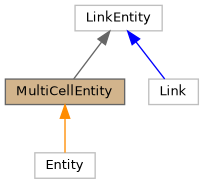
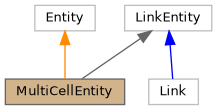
(65, 136) -> (65, 62)
